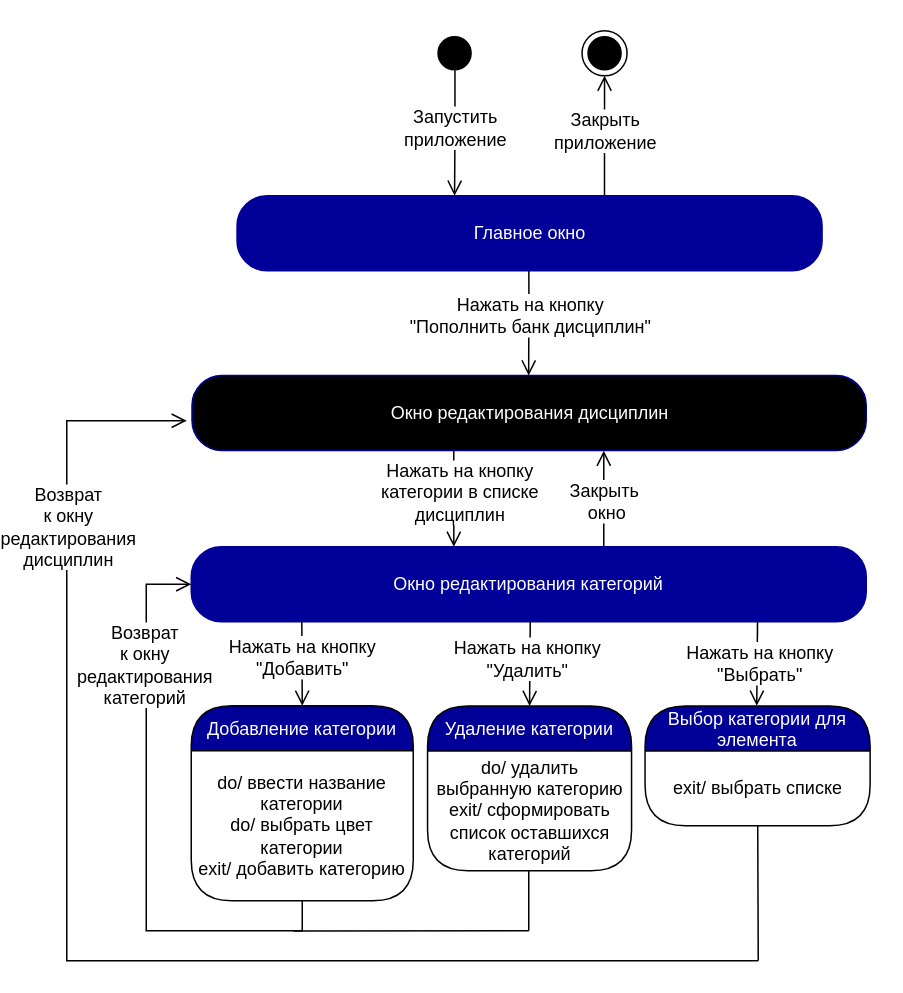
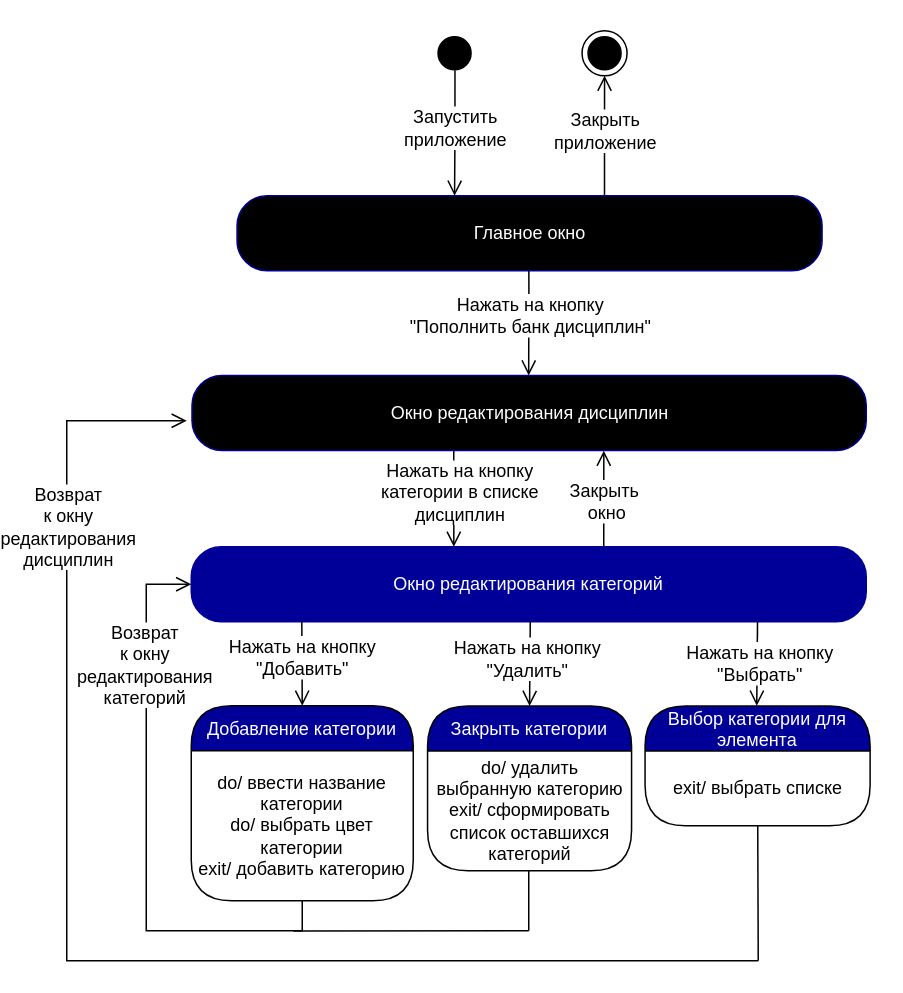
(530, 233) -> (530, 233)
(529, 729) -> (529, 729)
